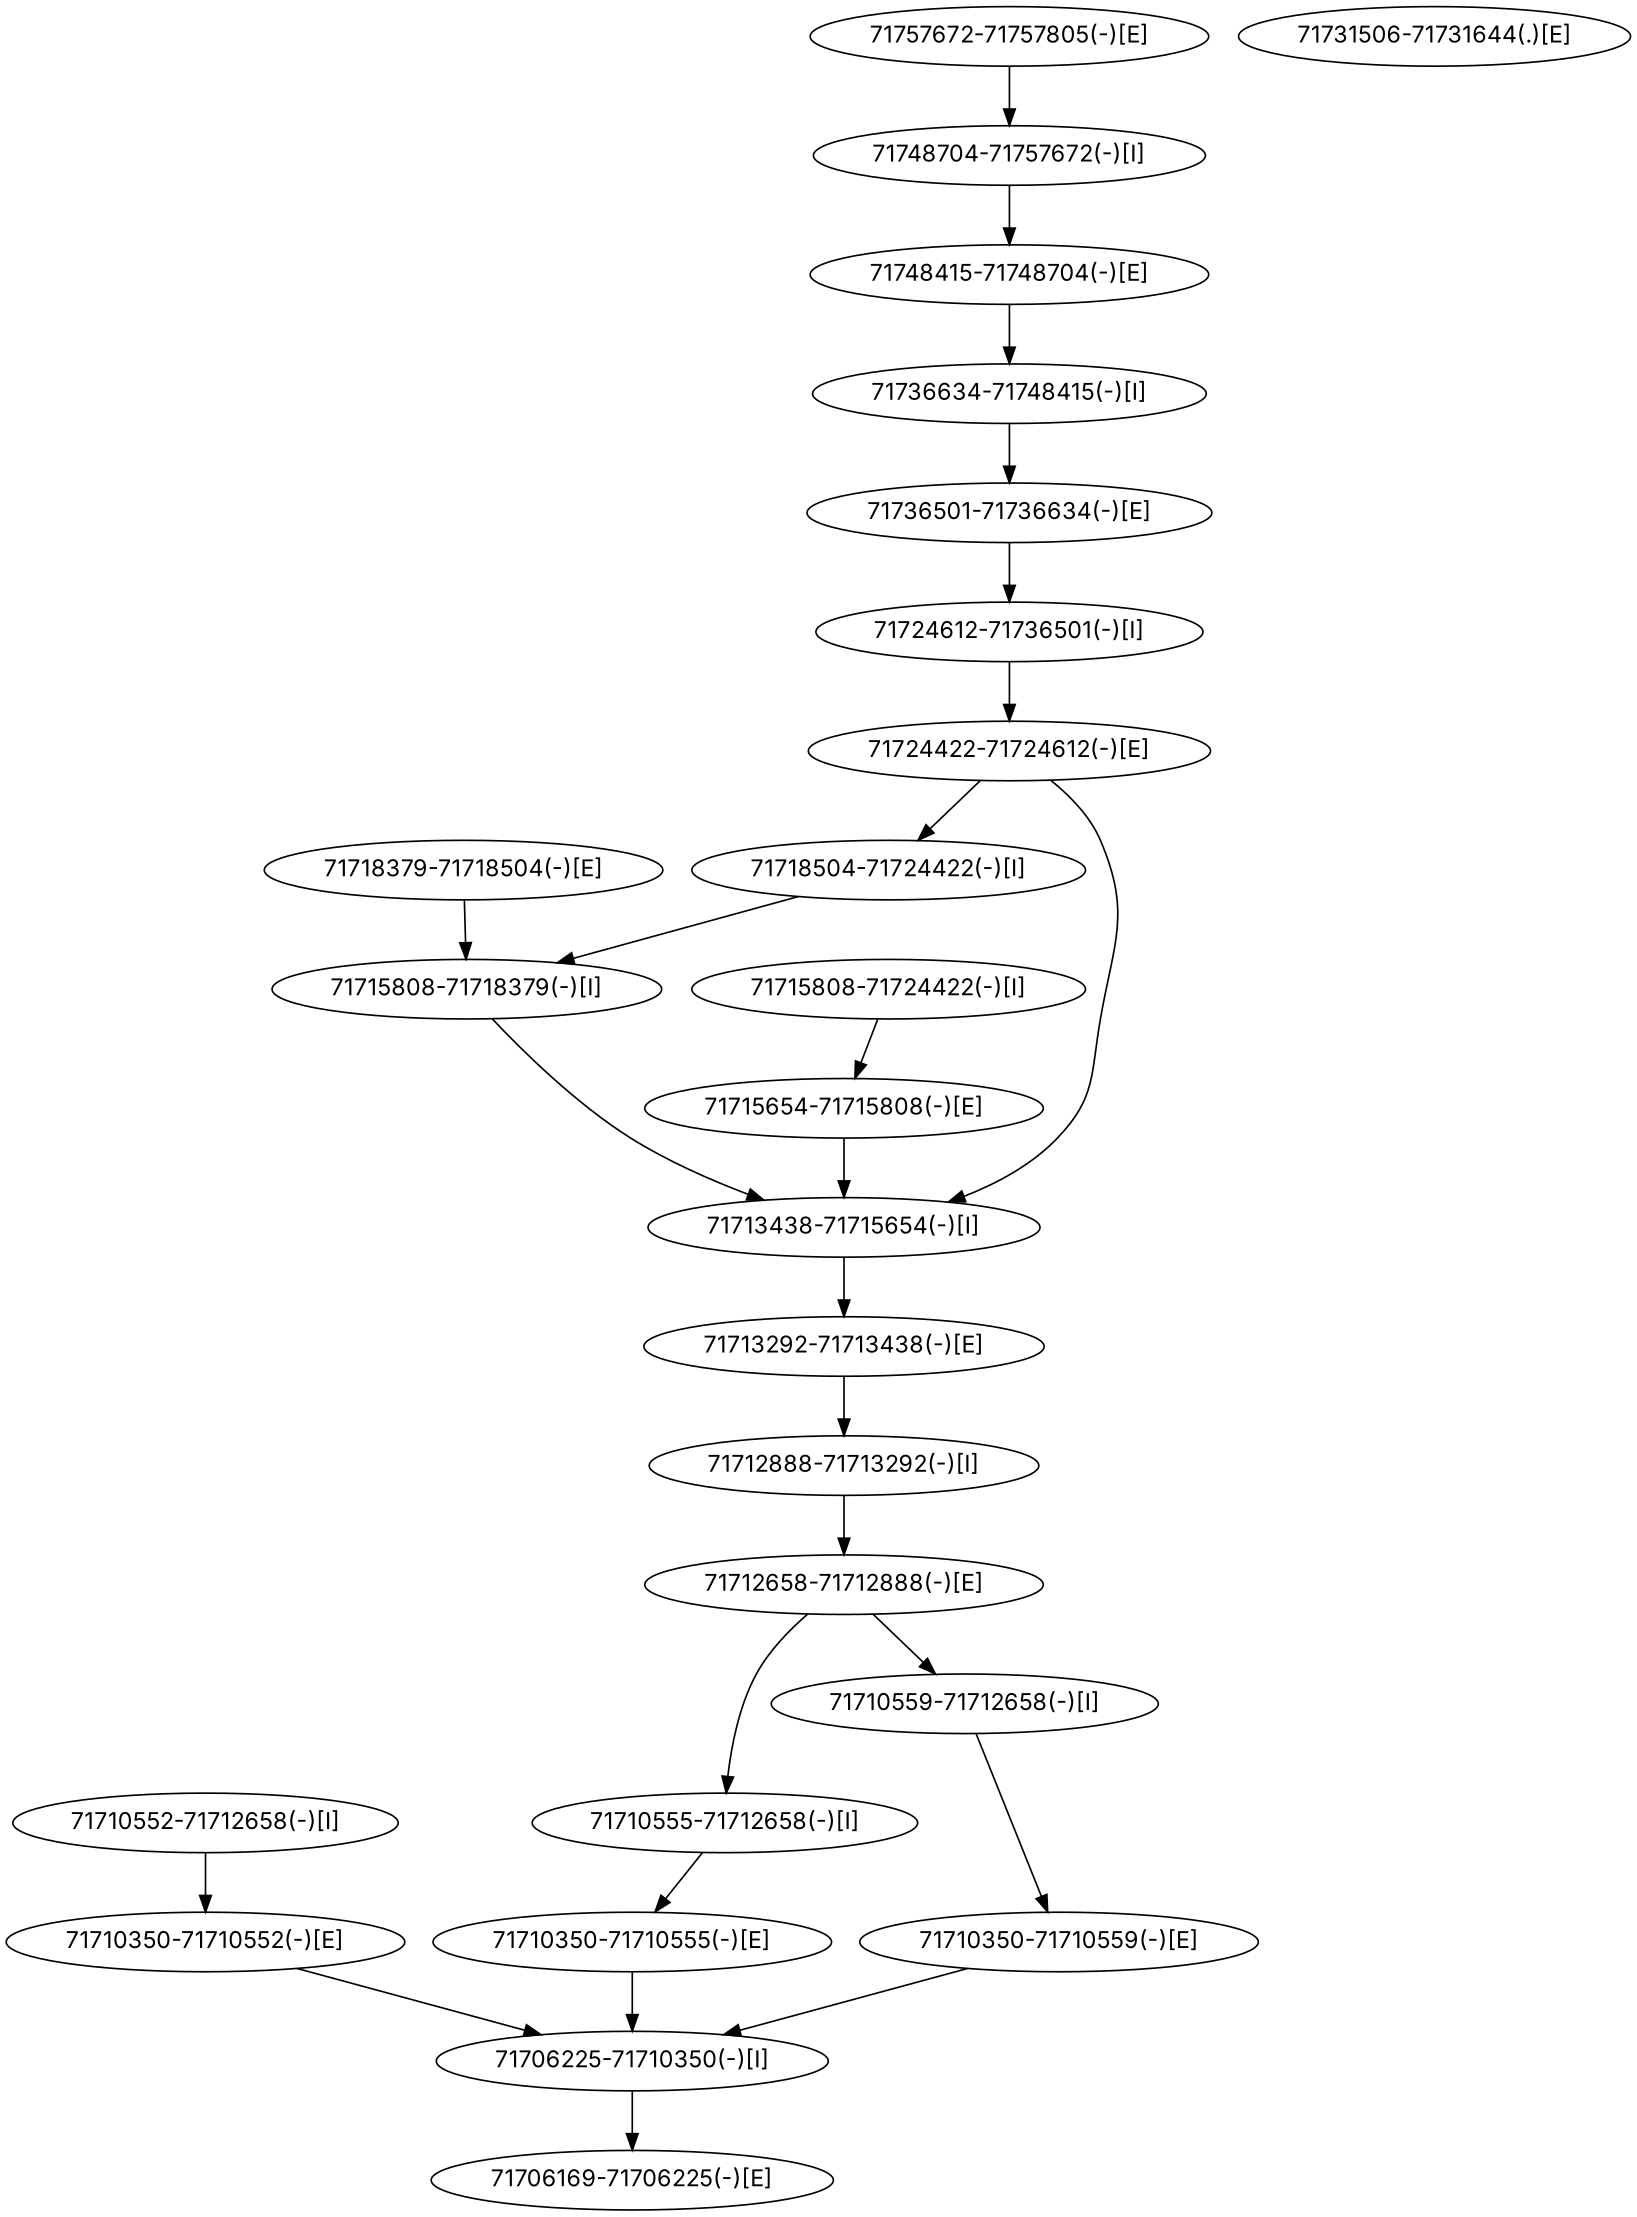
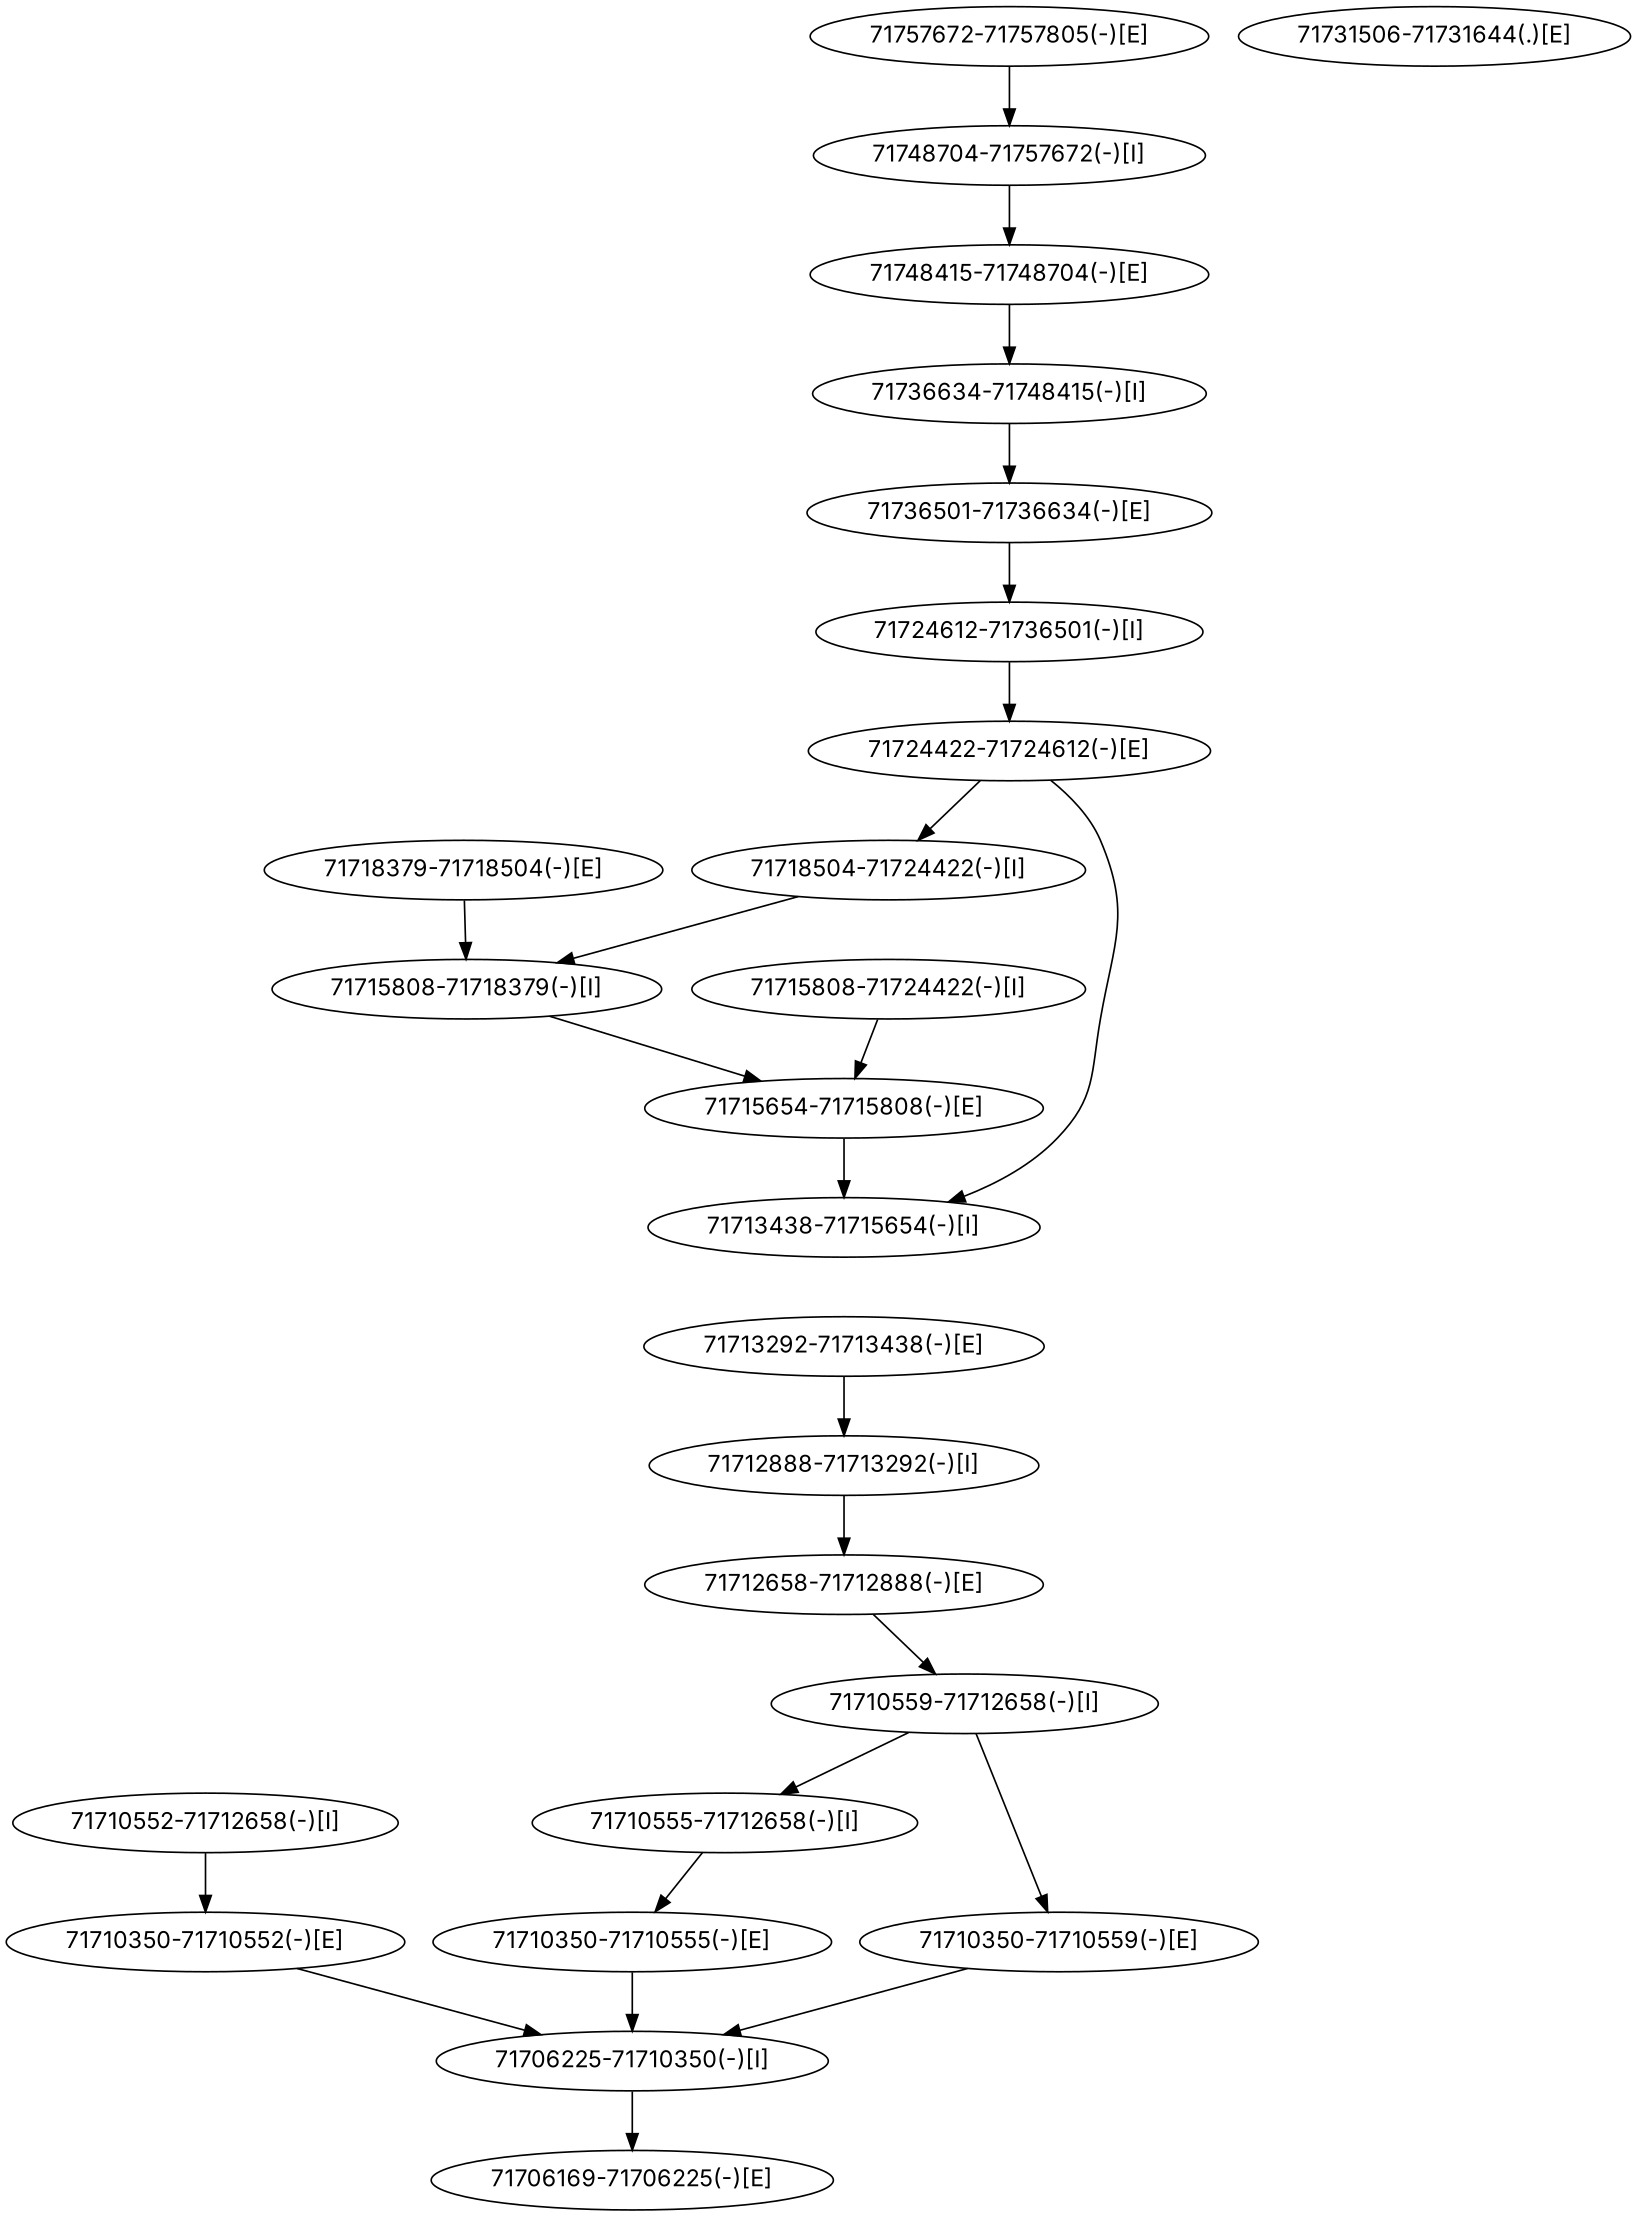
(609, 1123) -> (647, 1046)
(844, 1279) -> none
(750, 1687) -> (852, 1760)
